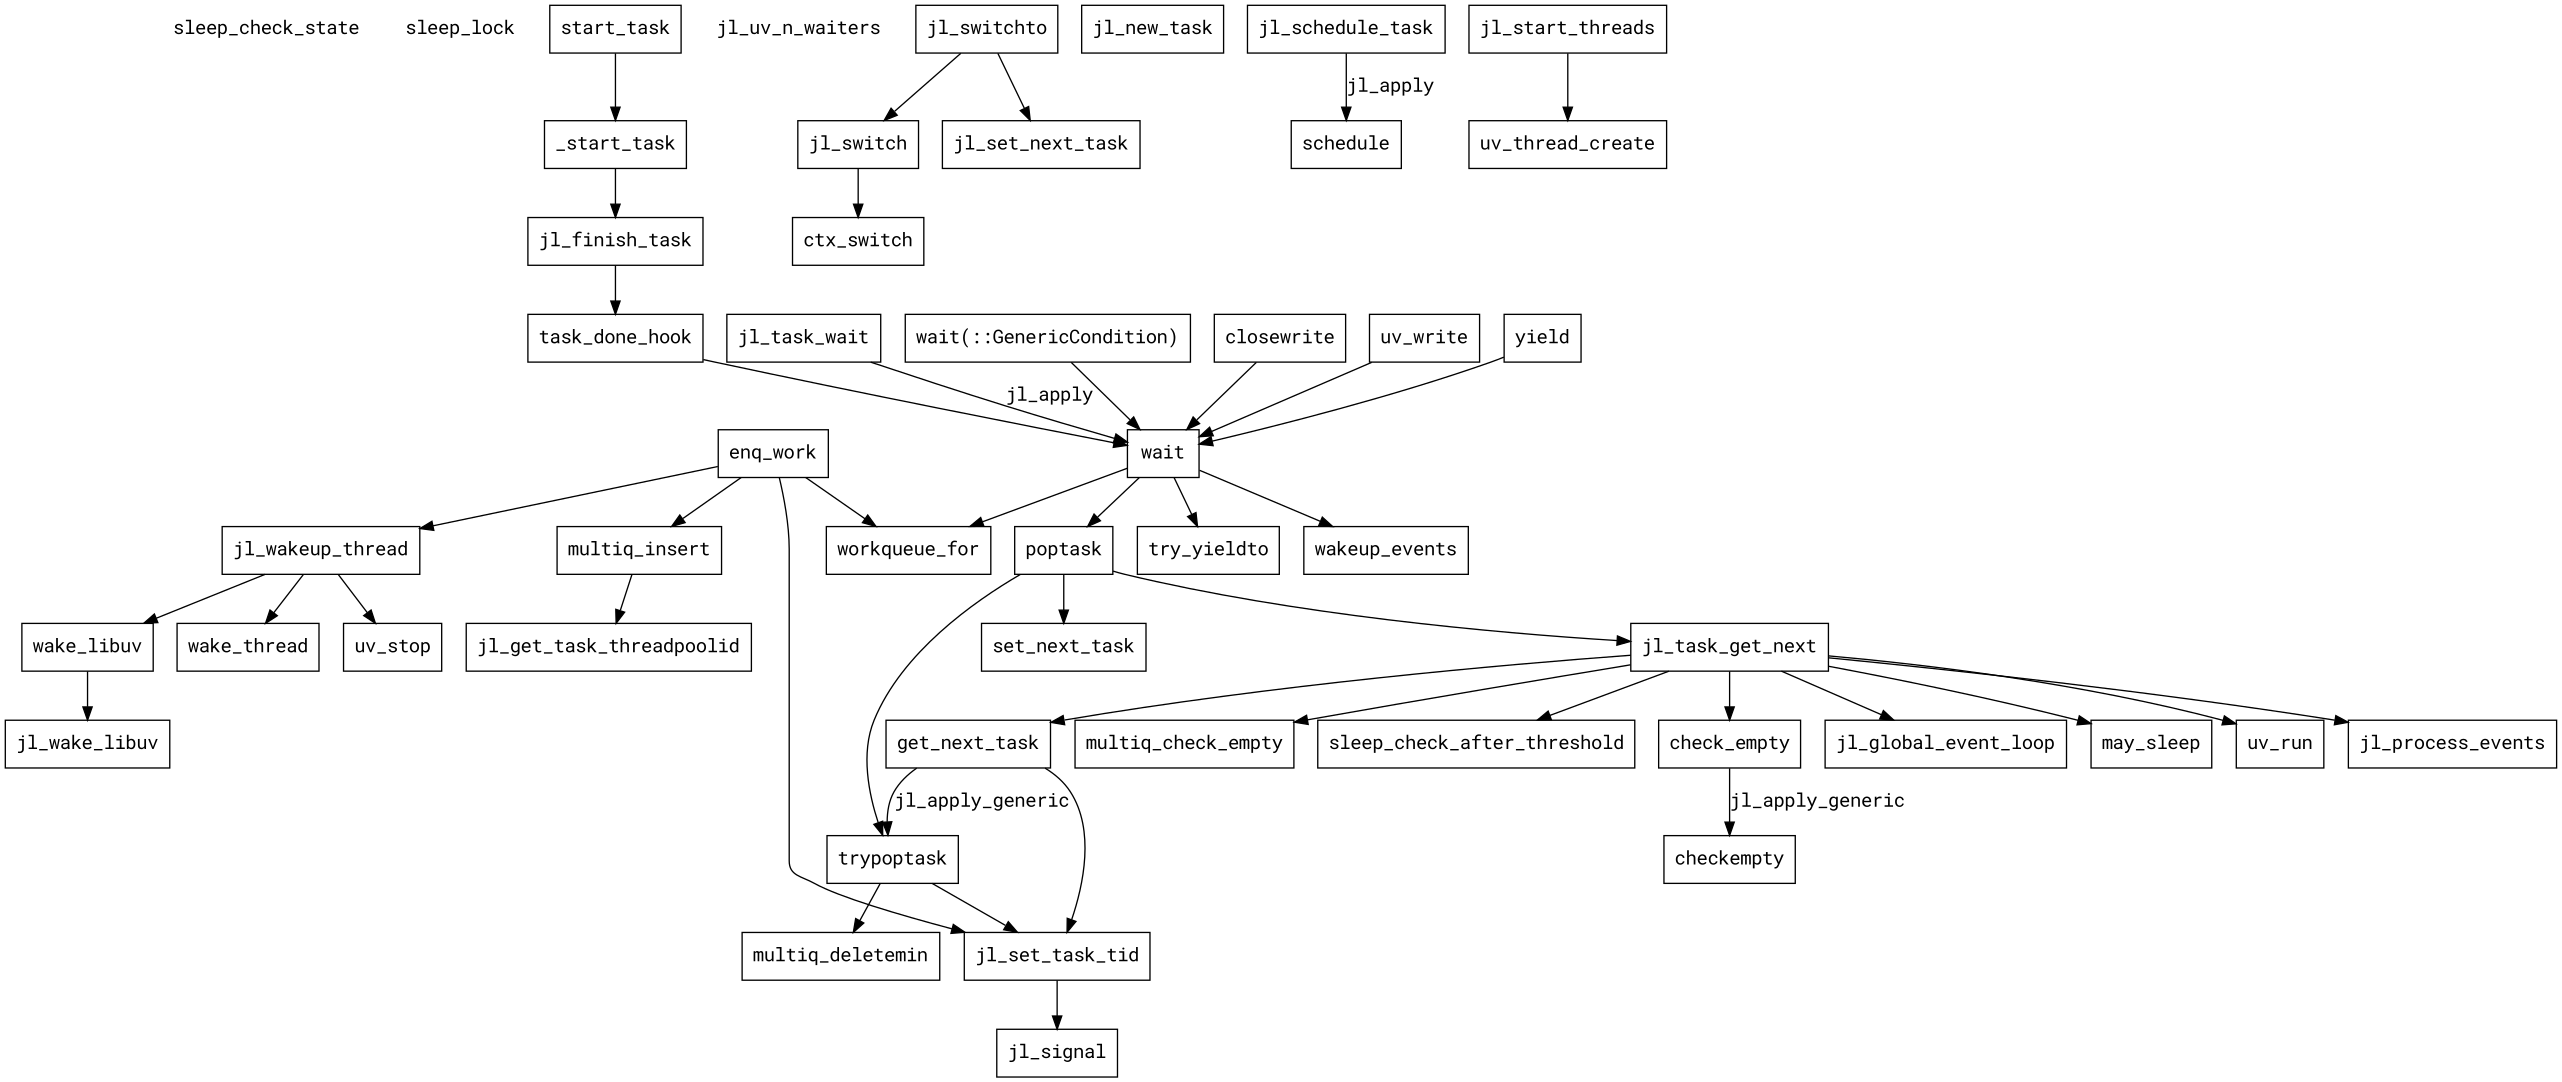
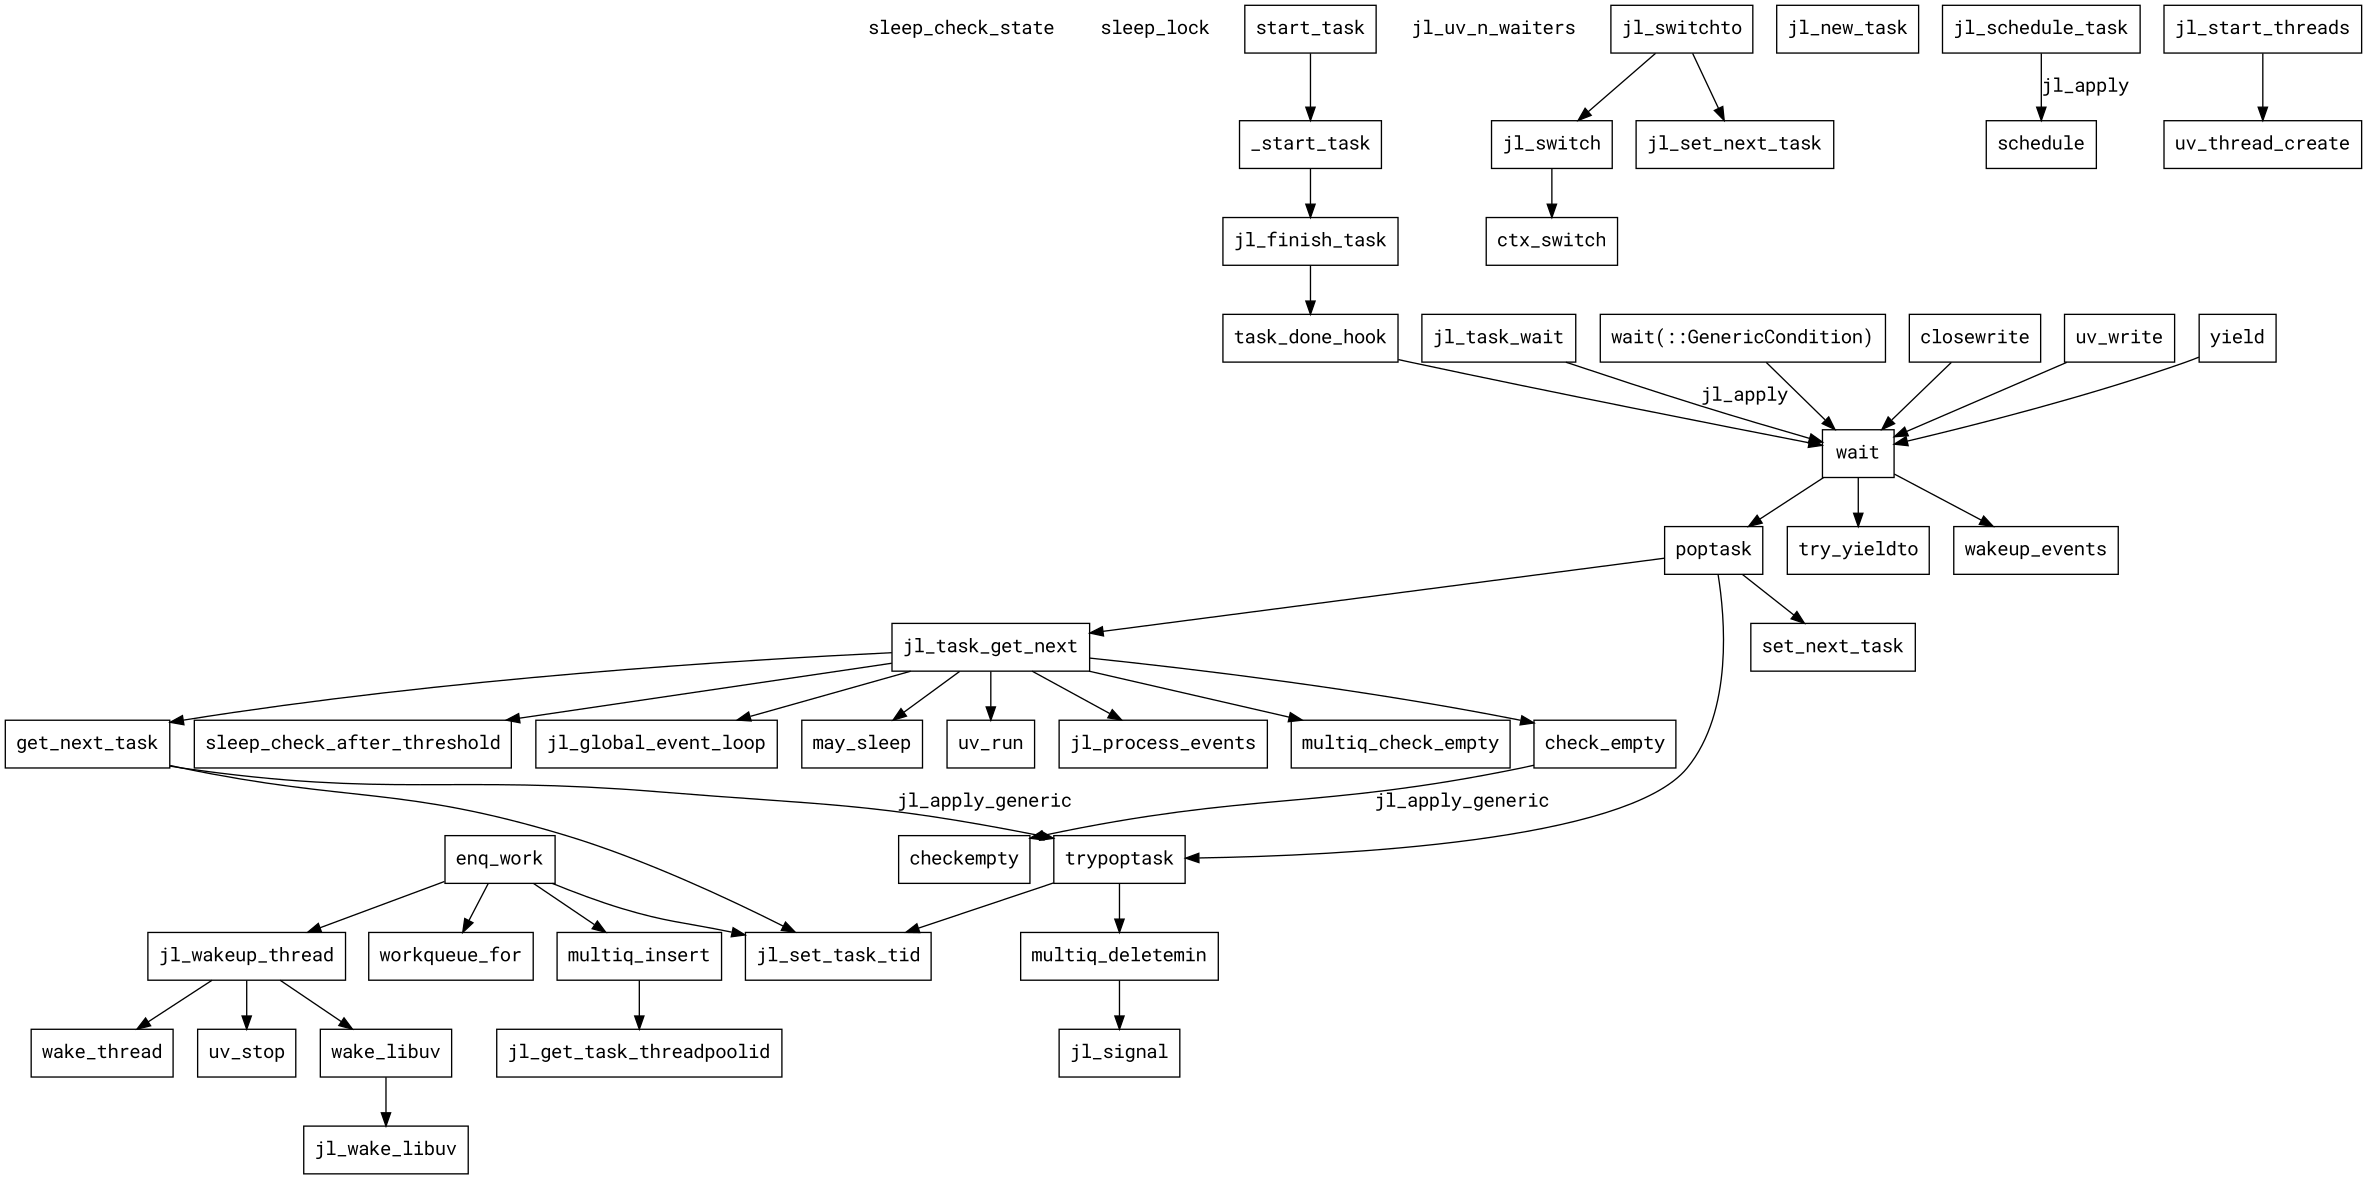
(1055, 495) -> none
(1057, 998) -> (1119, 998)
